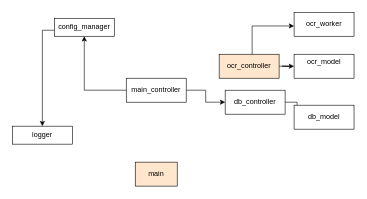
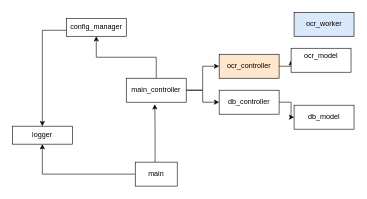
(324, 24) -> (324, 24)
(252, 26) -> none
(84, 27) -> (96, 27)
none -> (213, 66)
(324, 66) -> (321, 60)
(255, 102) -> (249, 102)
none -> (155, 109)
none -> (42, 174)
(156, 174) -> (156, 174)
